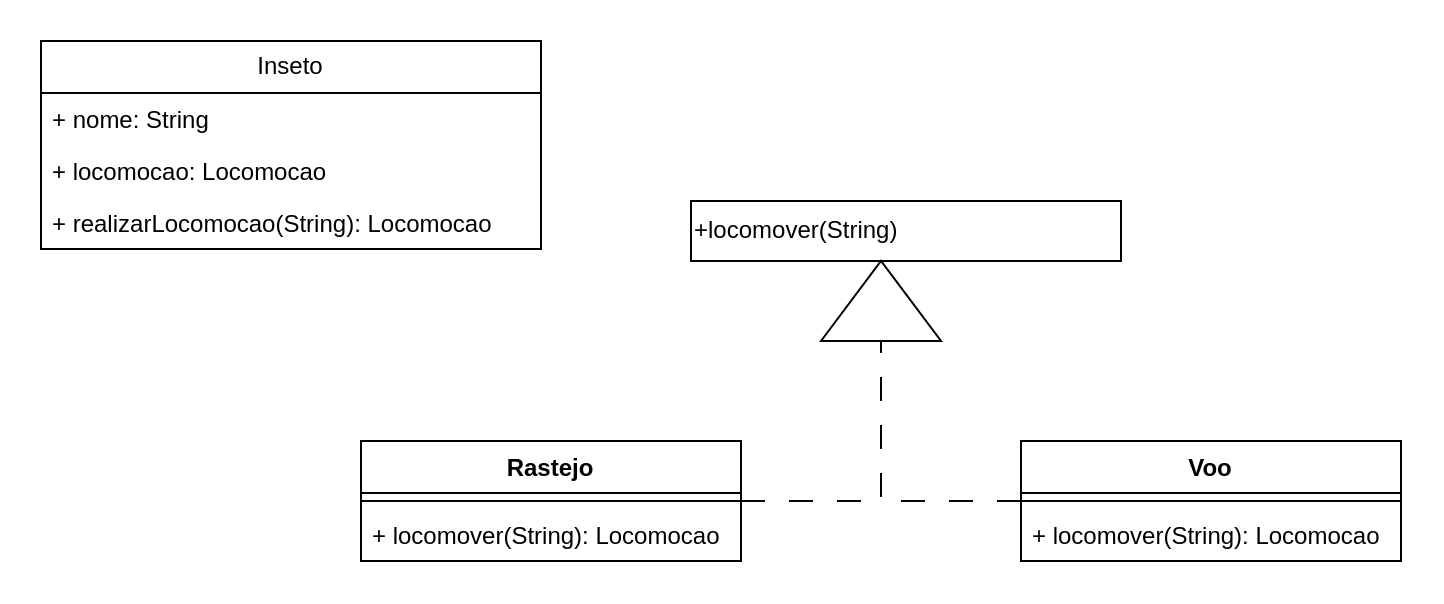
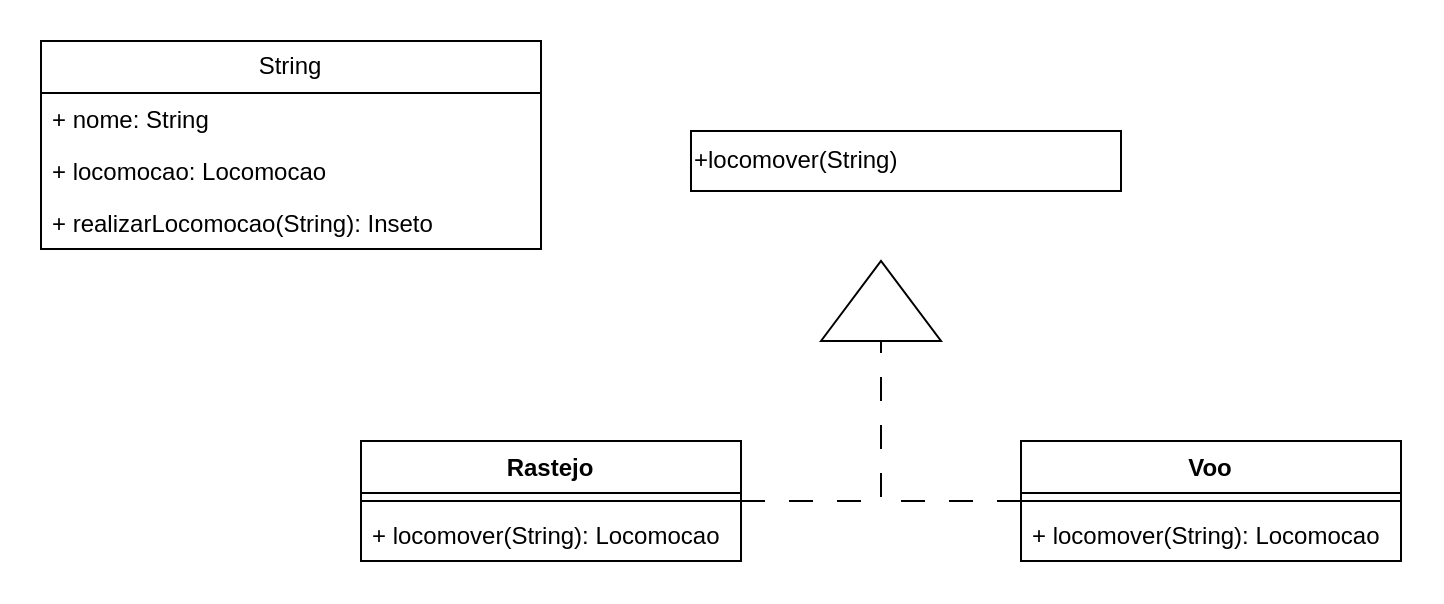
(291, 67) -> (291, 67)
(290, 225) -> (269, 225)
(906, 231) -> (906, 161)
